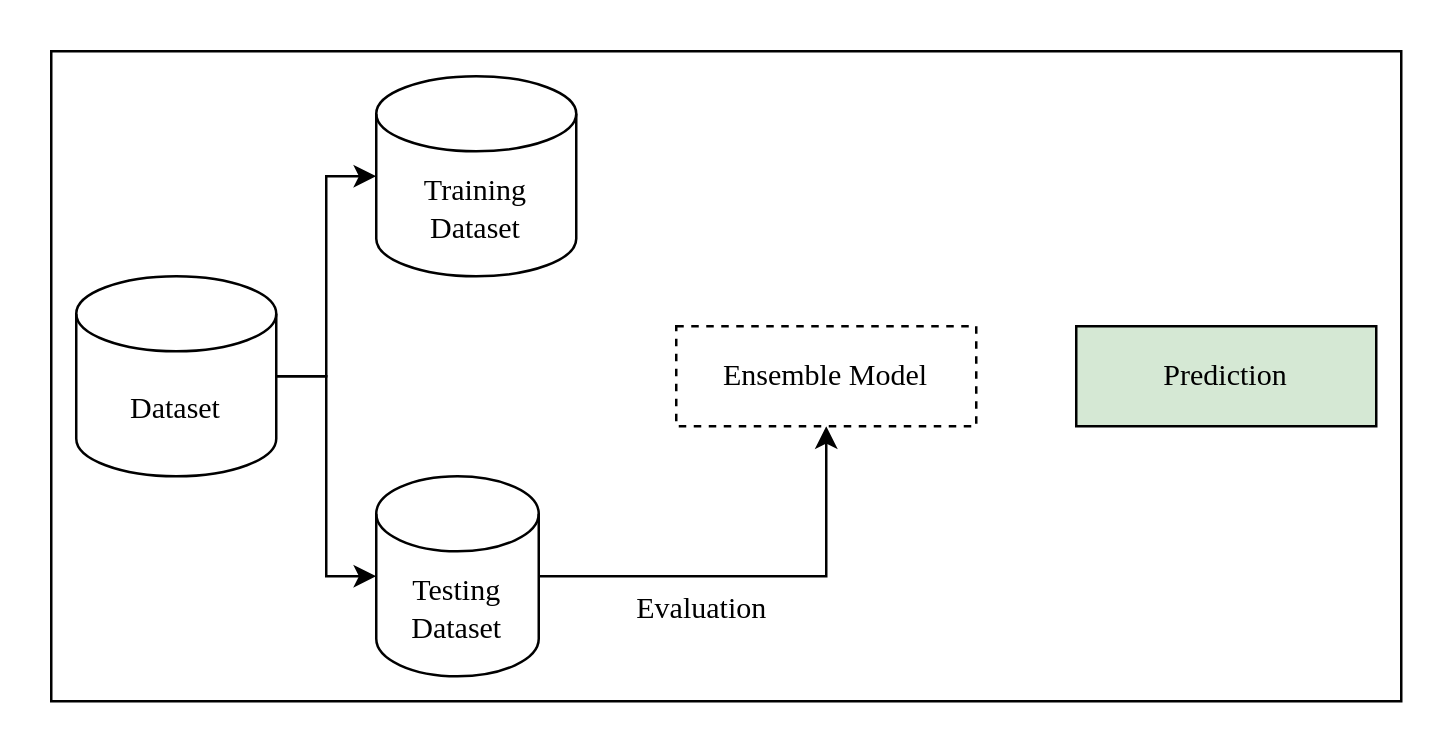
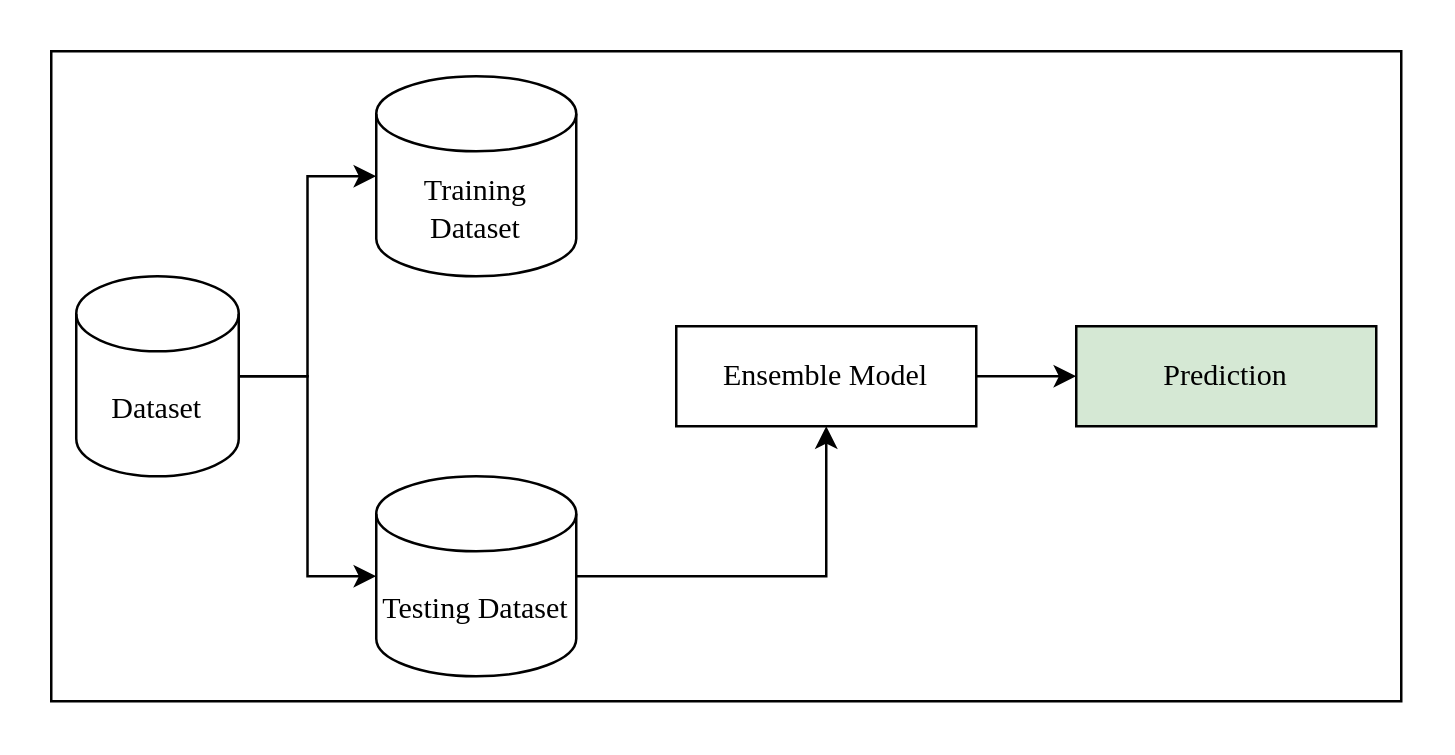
(176, 376) -> (158, 376)
(826, 376) -> (826, 376)
none -> (1018, 376)
(458, 576) -> (476, 576)
(701, 609) -> none
